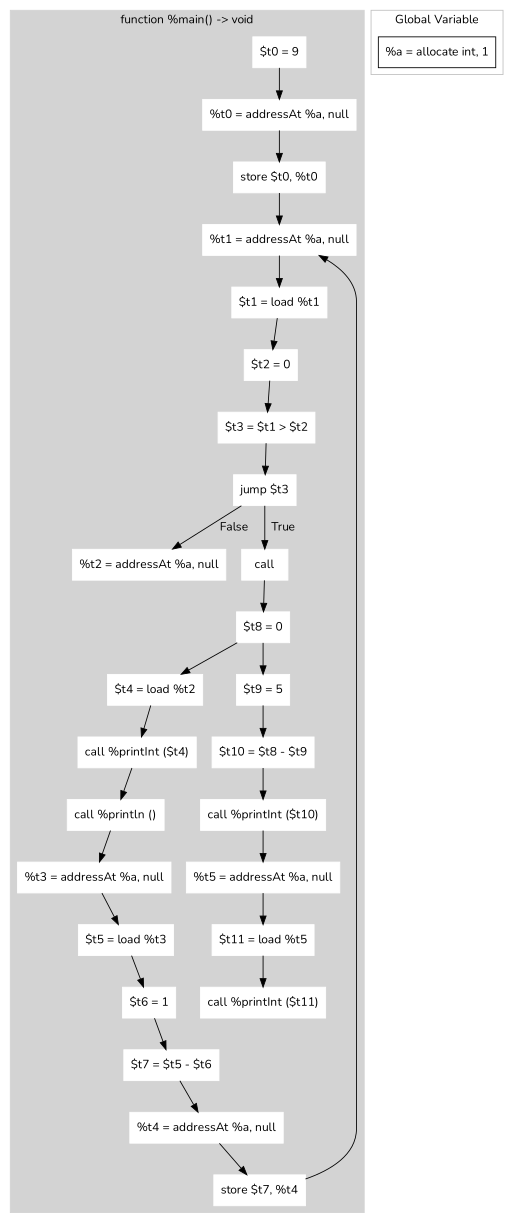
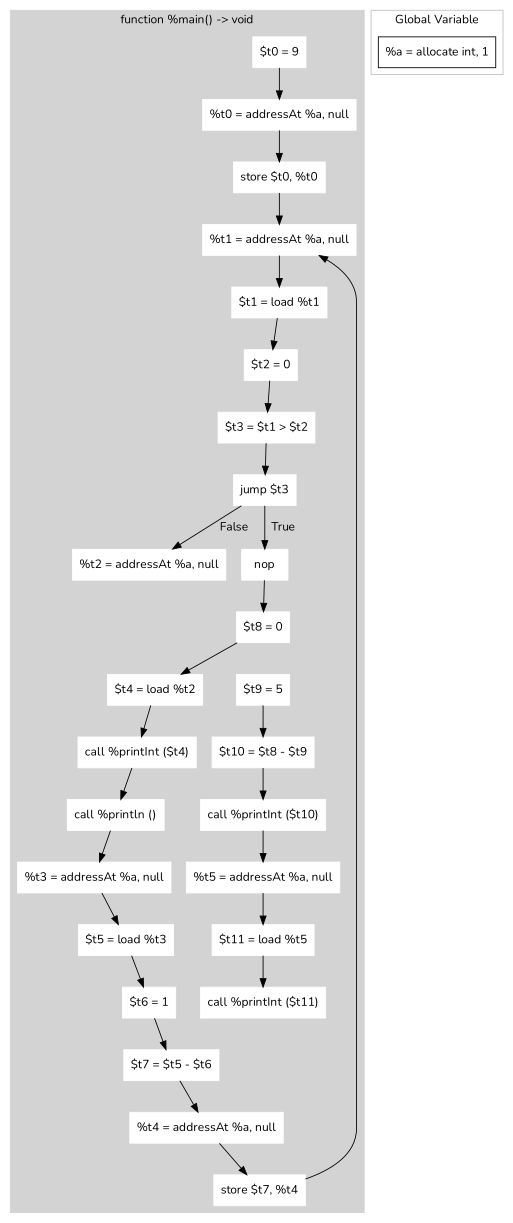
(265, 565) -> (265, 565)
(263, 654) -> none
